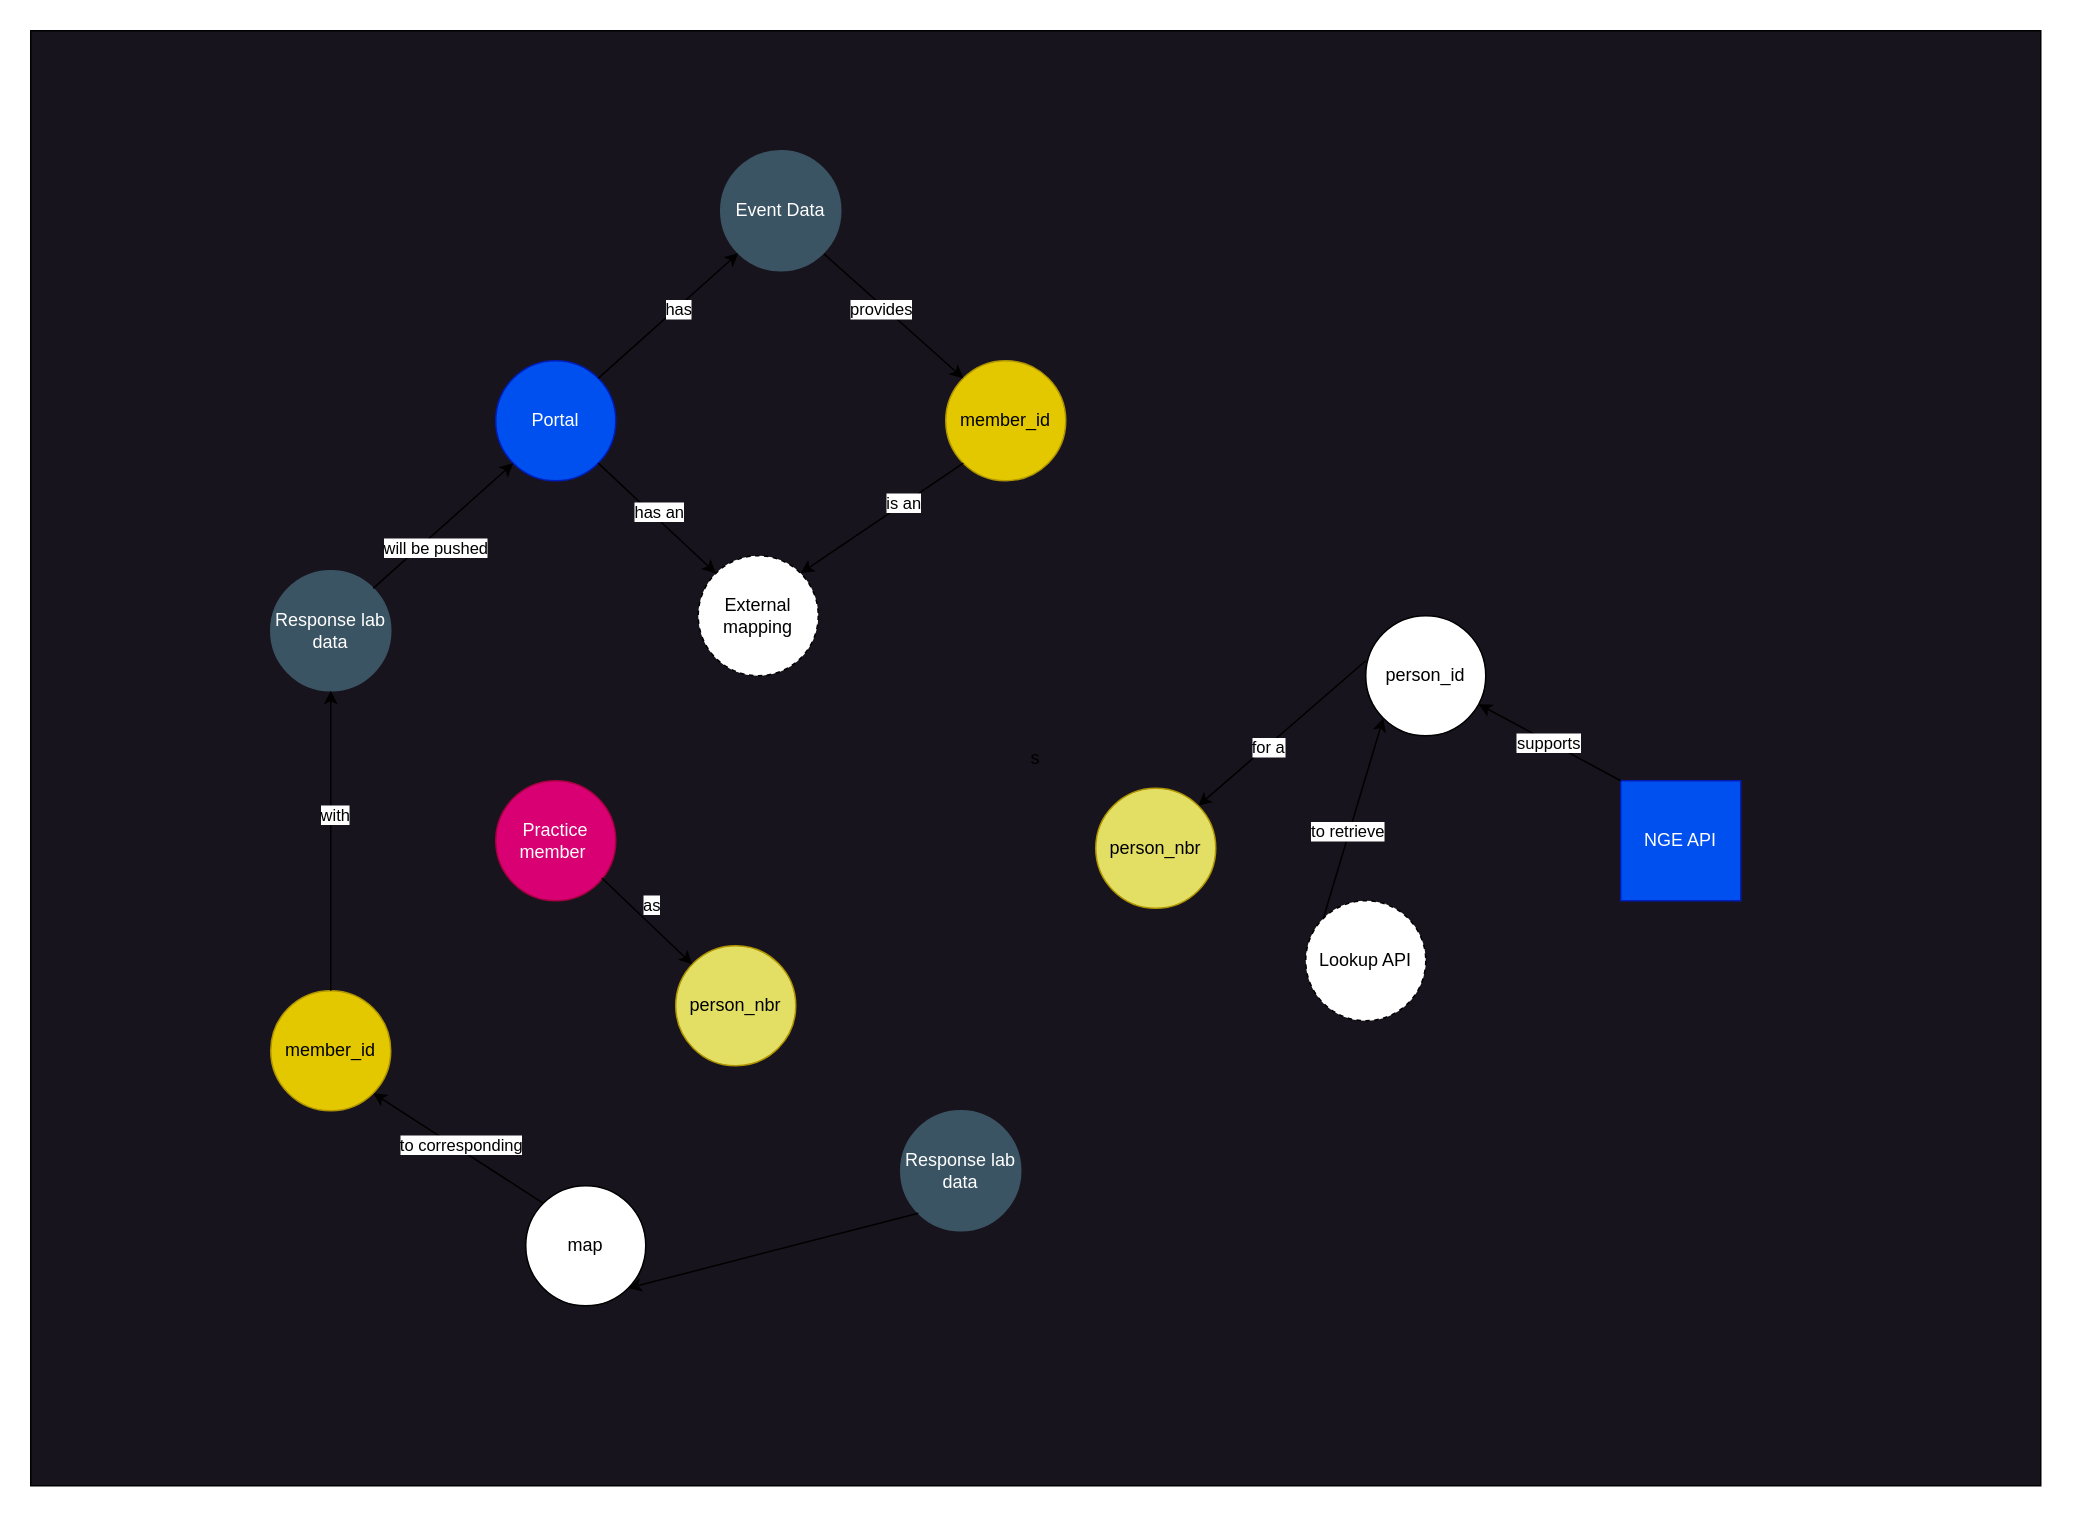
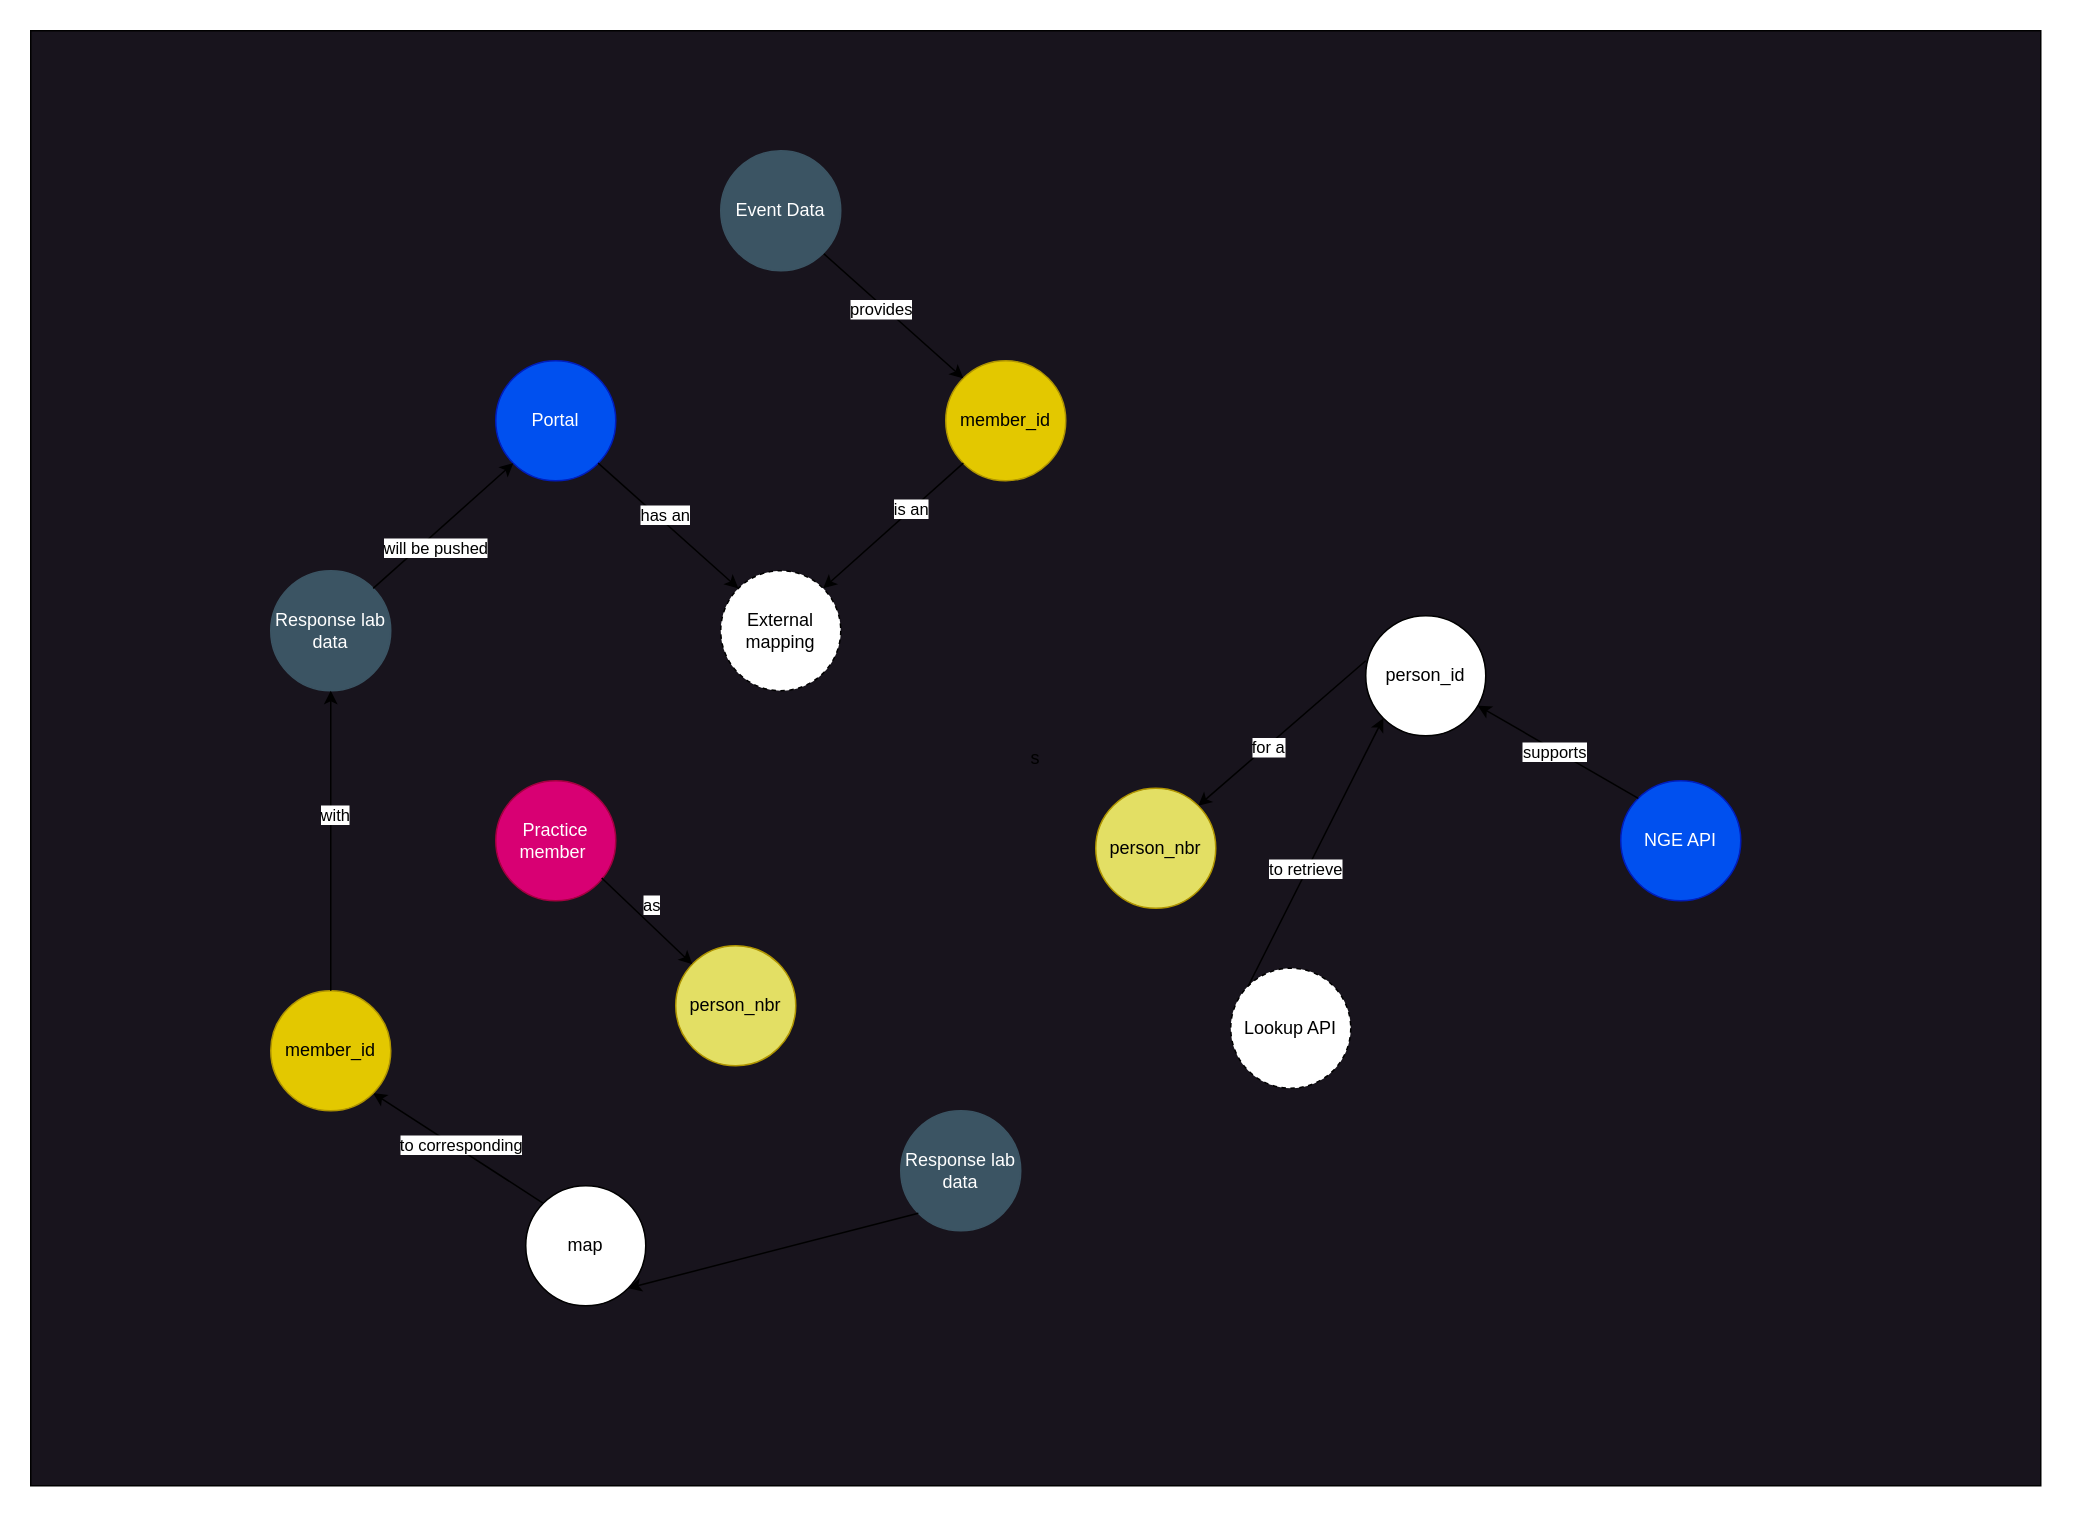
(676, 309) -> none
(758, 616) -> (781, 631)
(1681, 841) -> (1681, 841)
(1366, 961) -> (1291, 1028)
